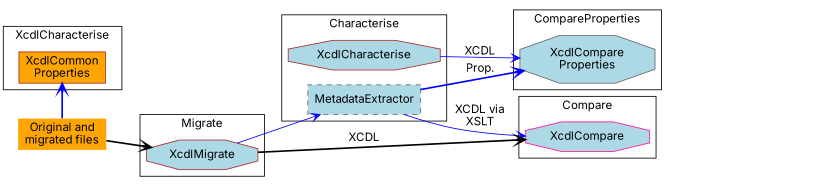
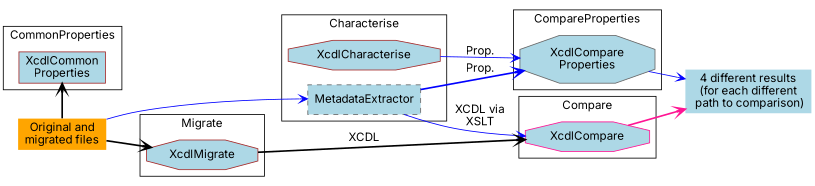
(63, 36) -> (63, 36)
(480, 51) -> (480, 51)
(62, 68) -> (62, 68)
none -> (748, 91)
(62, 105) -> (62, 105)
(275, 130) -> (202, 103)
